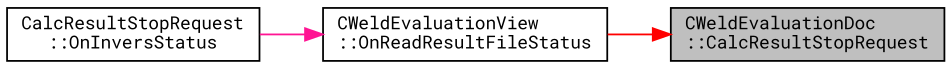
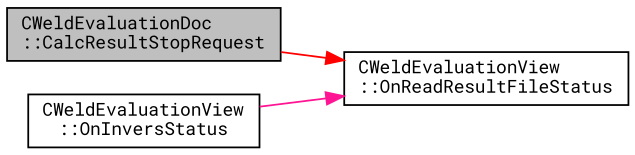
(133, 34) -> (144, 121)
(630, 34) -> (304, 55)
